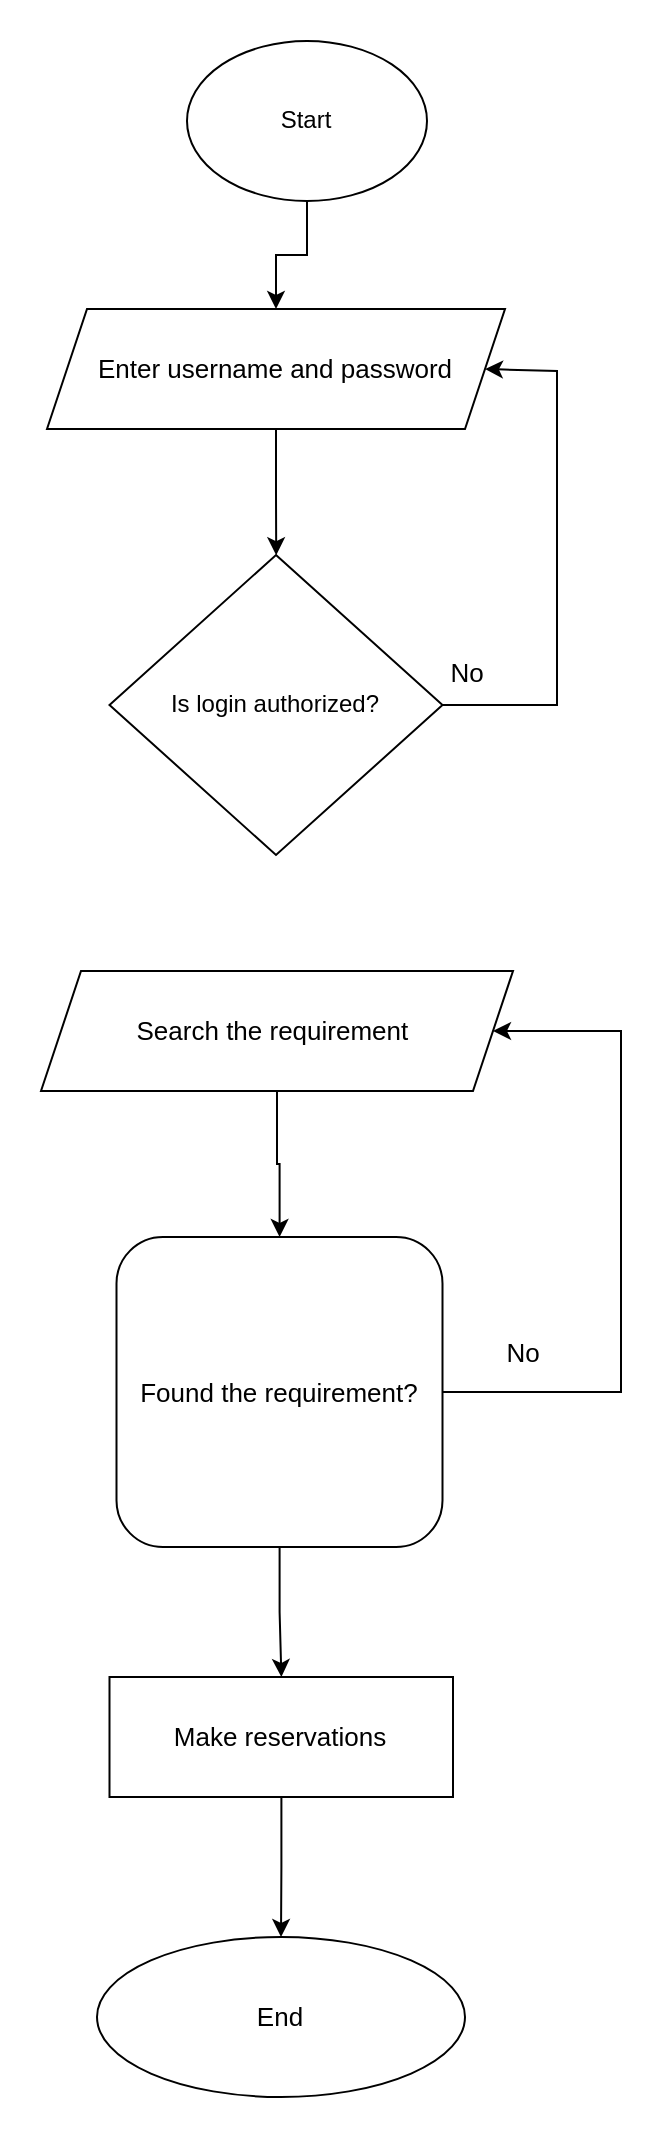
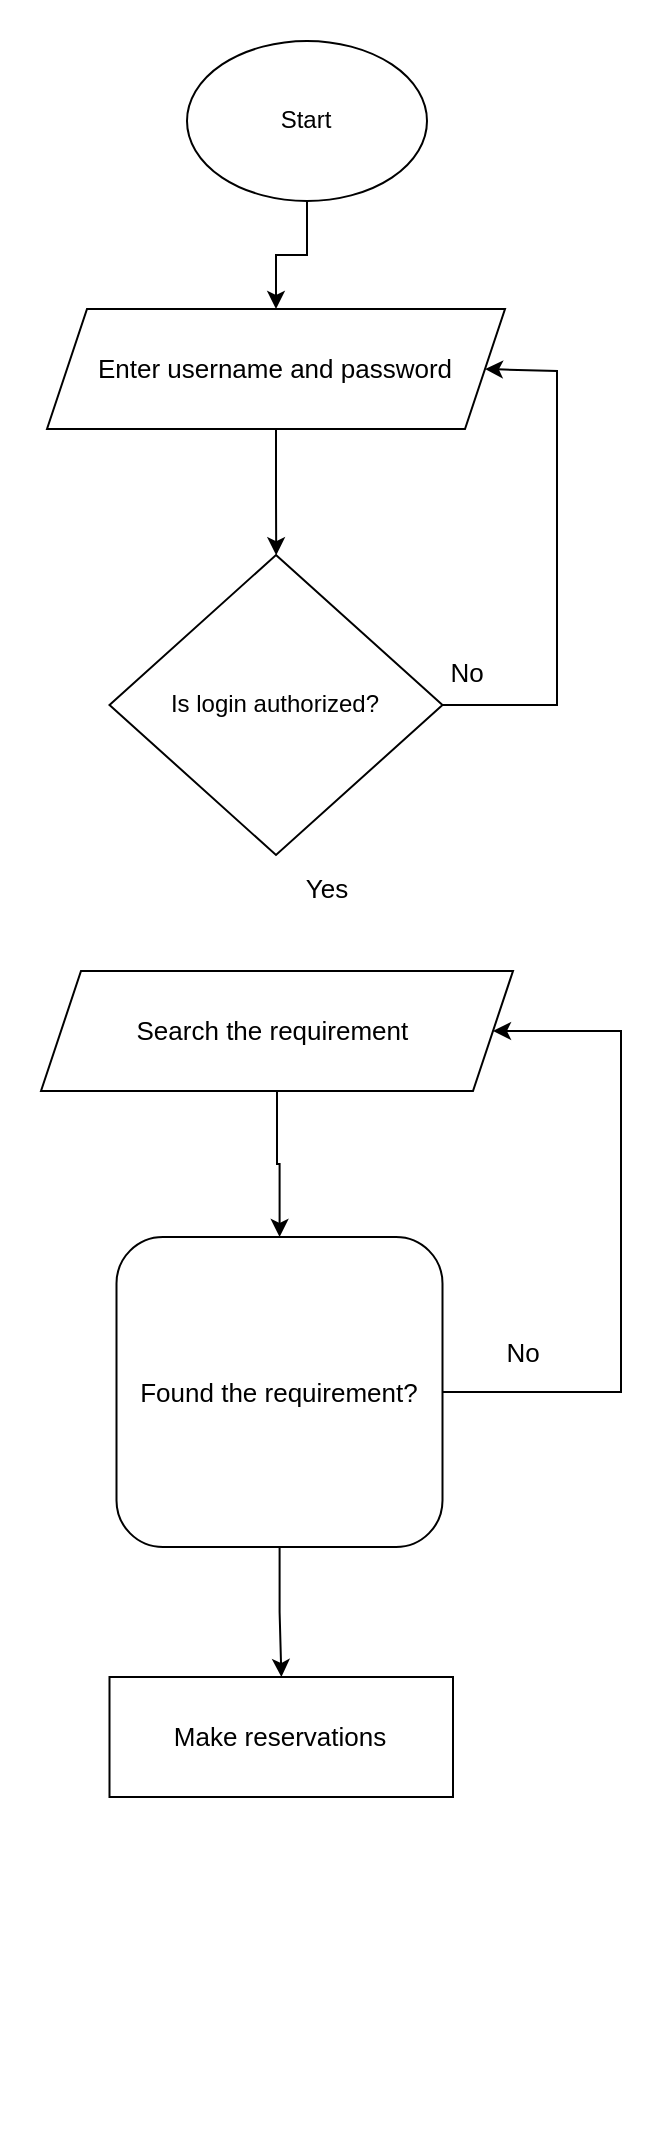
none -> (326, 889)
(281, 1860) -> none
(281, 2017) -> none
